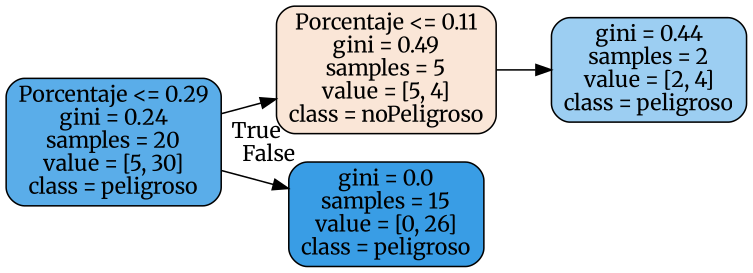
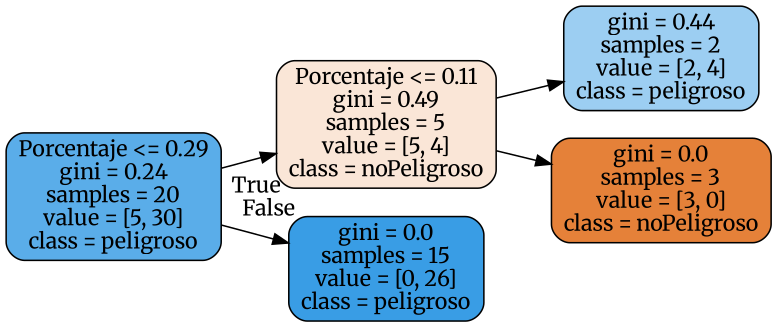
none -> (661, 190)
